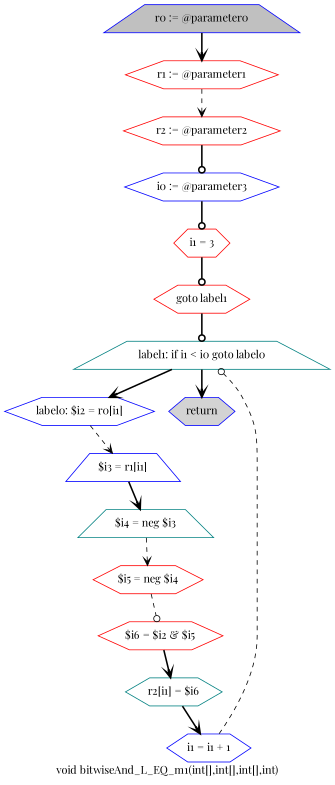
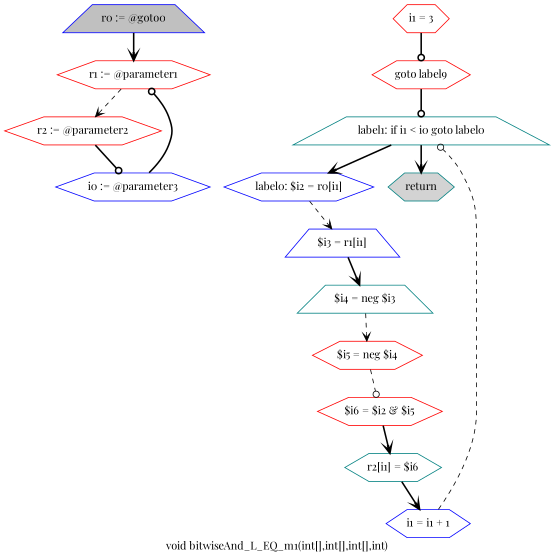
(202, 19) -> (134, 19)
(202, 212) -> (172, 134)
(202, 299) -> (421, 75)
(202, 411) -> (421, 187)
